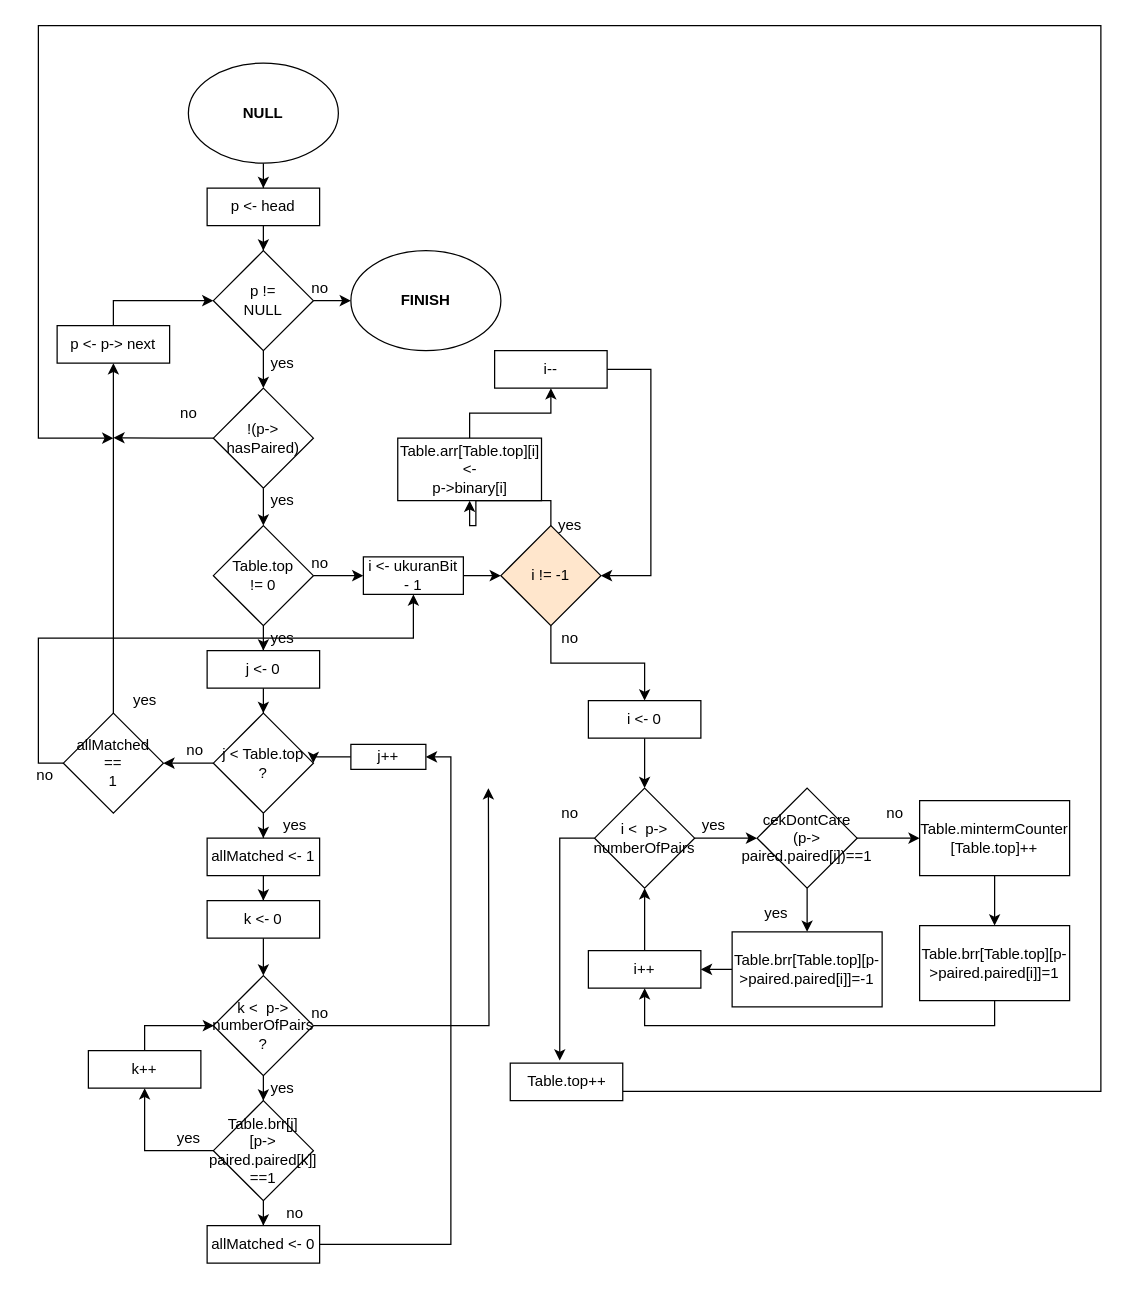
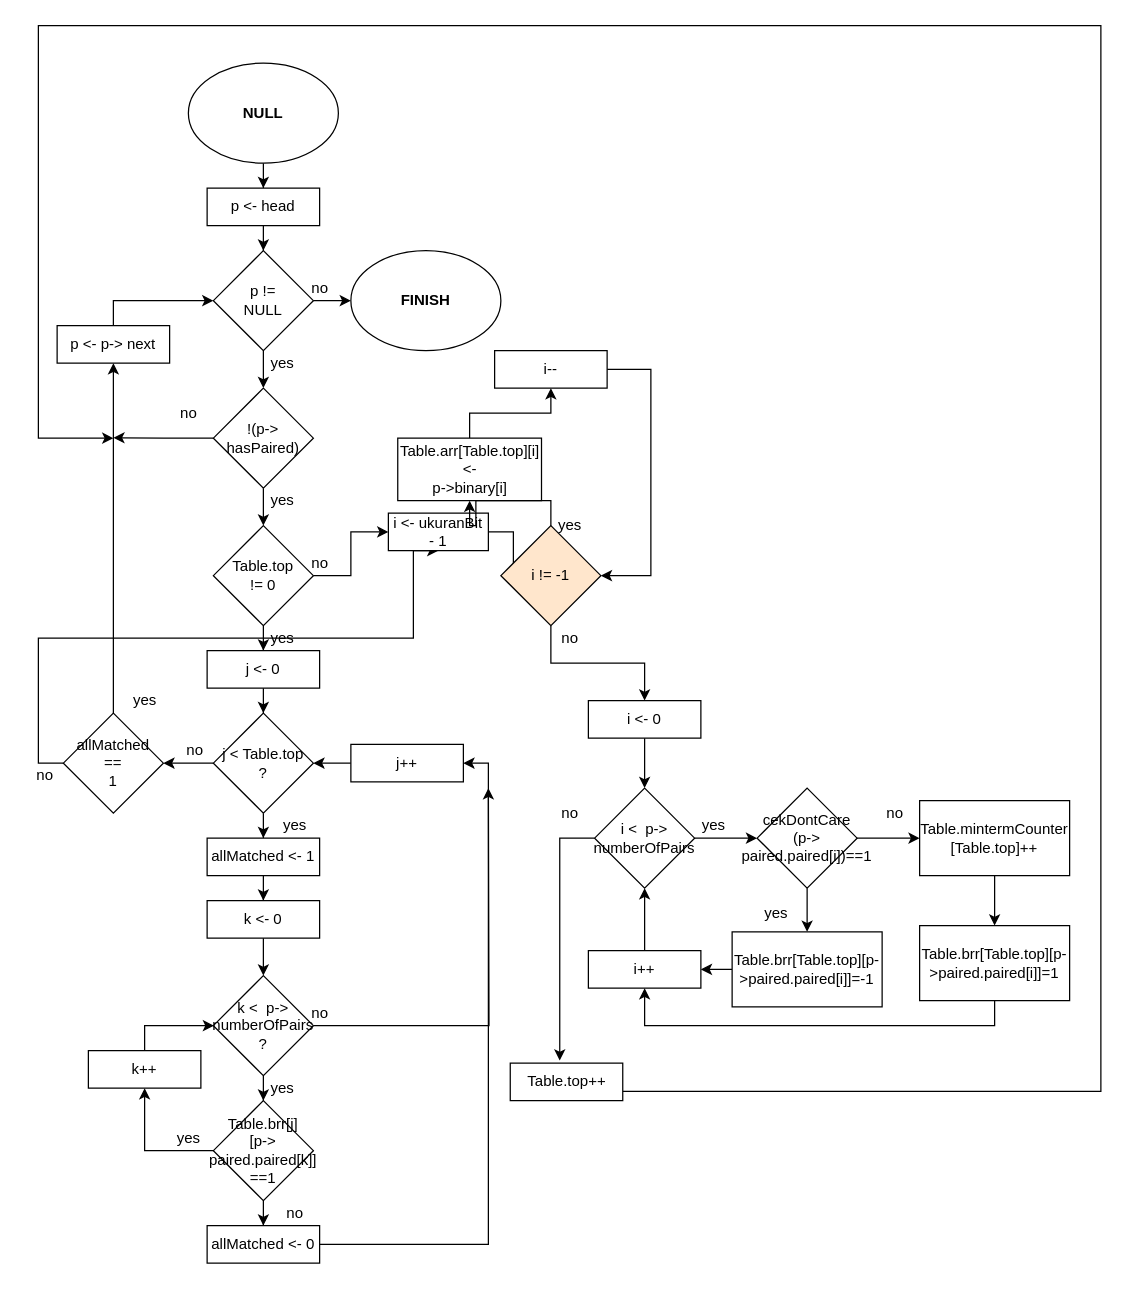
(413, 576) -> (438, 532)
(388, 757) -> (407, 763)
